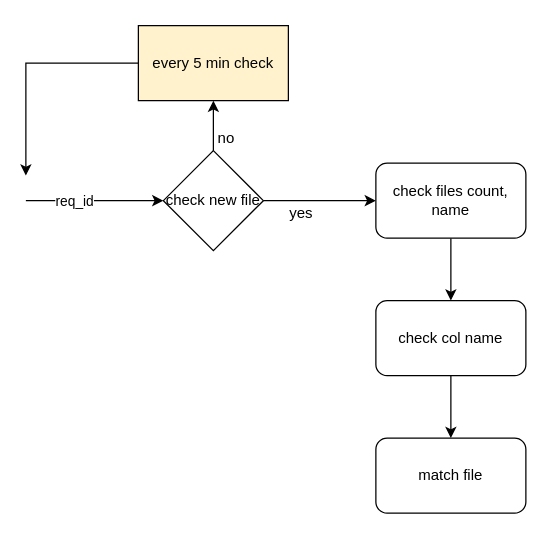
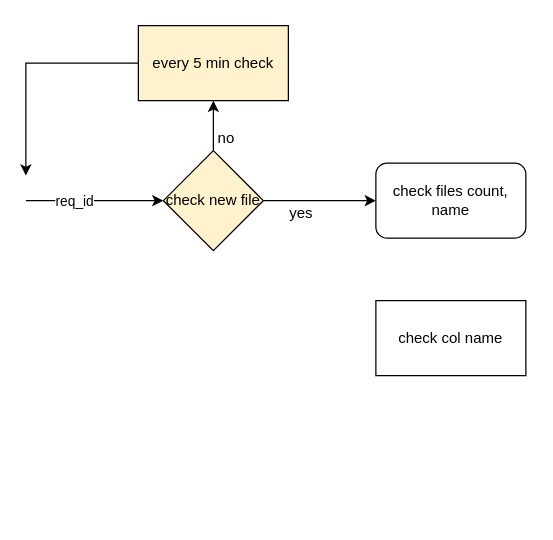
(213, 201) -> (213, 201)
(451, 265) -> none
(451, 338) -> (451, 338)
(451, 403) -> none
(451, 476) -> none
